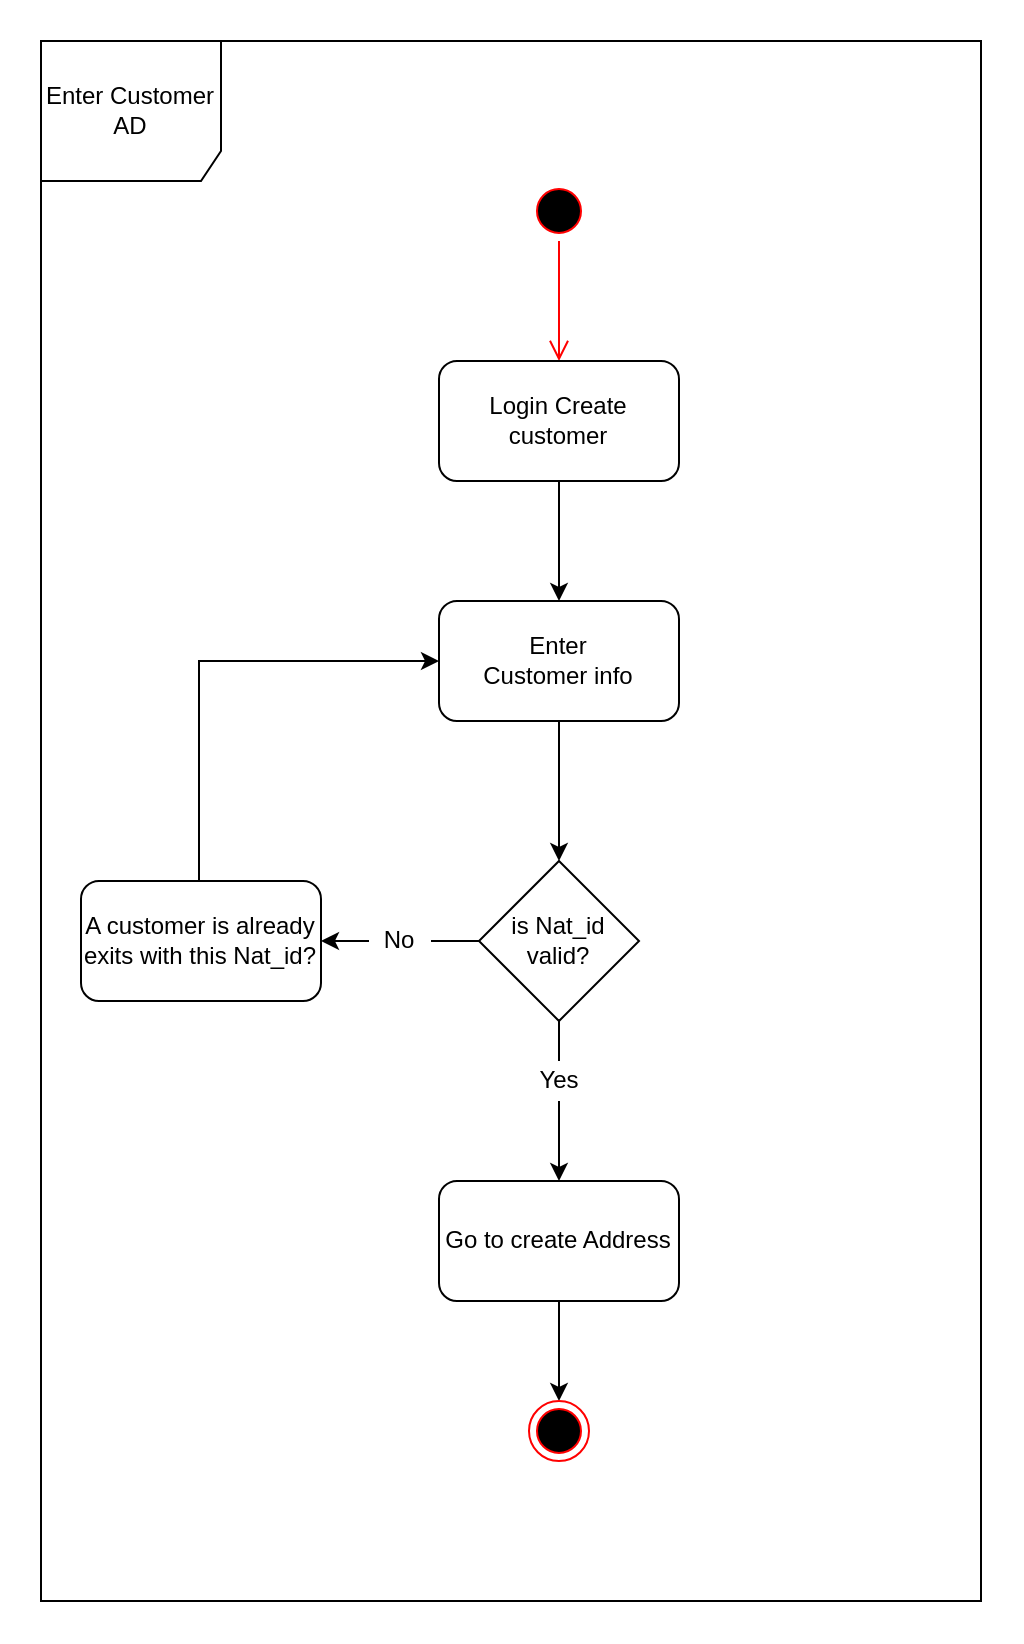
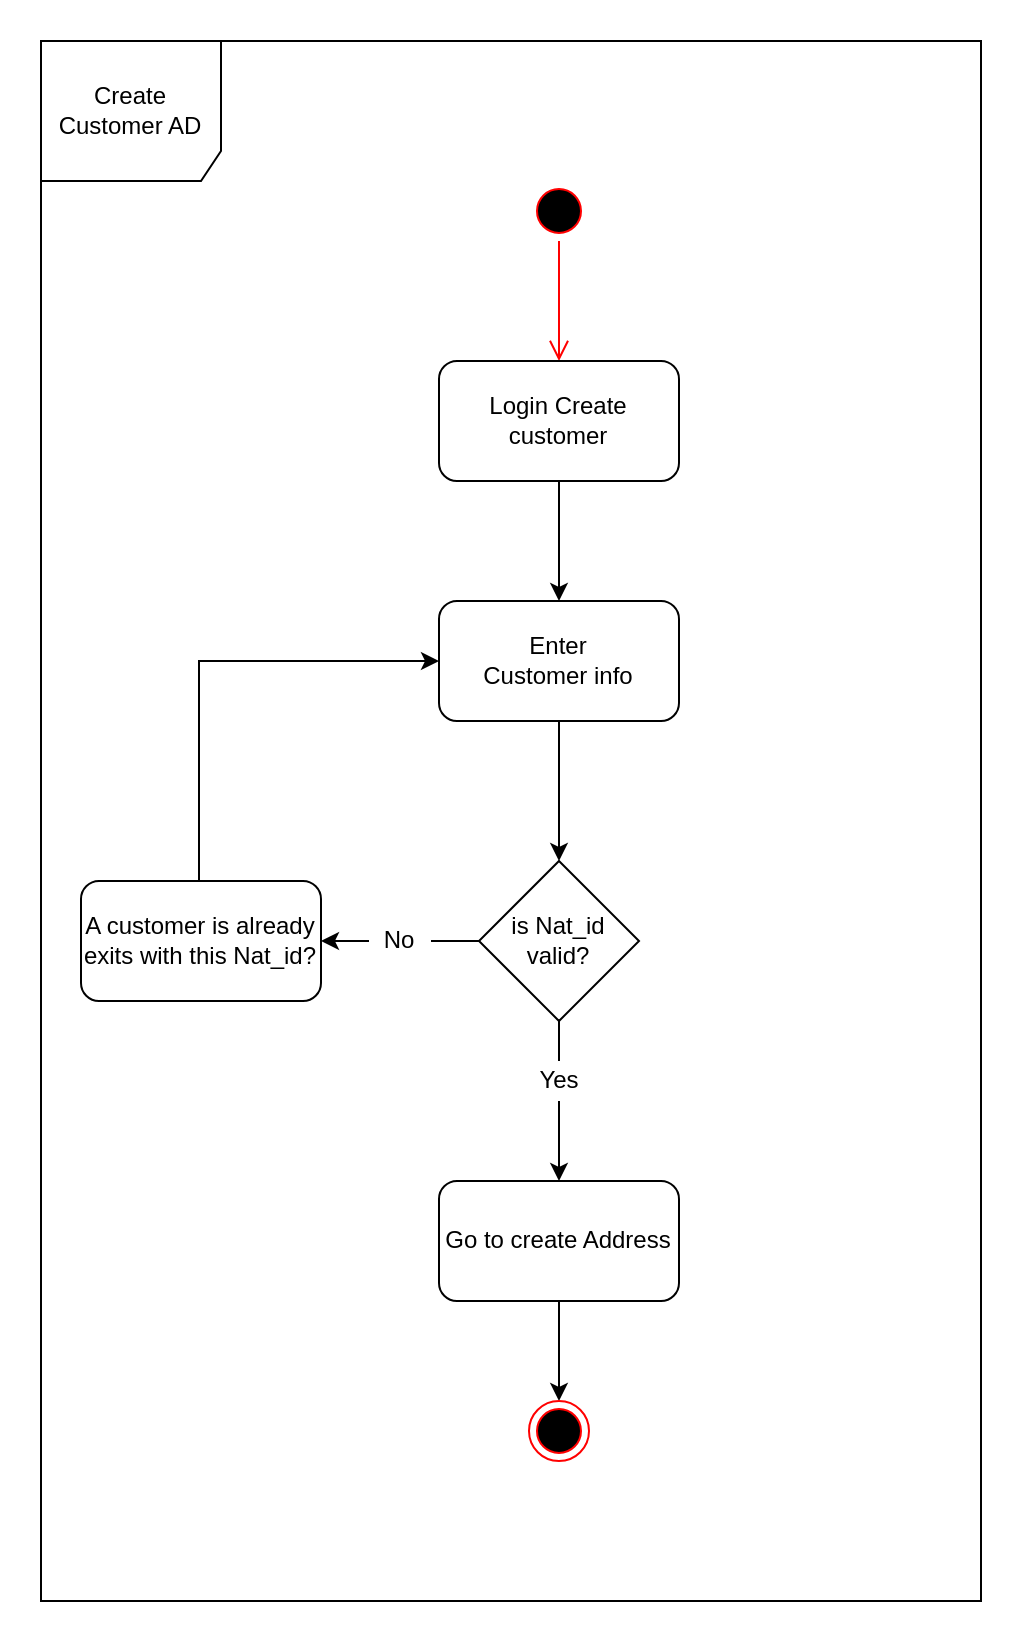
(131, 111) -> (131, 111)
